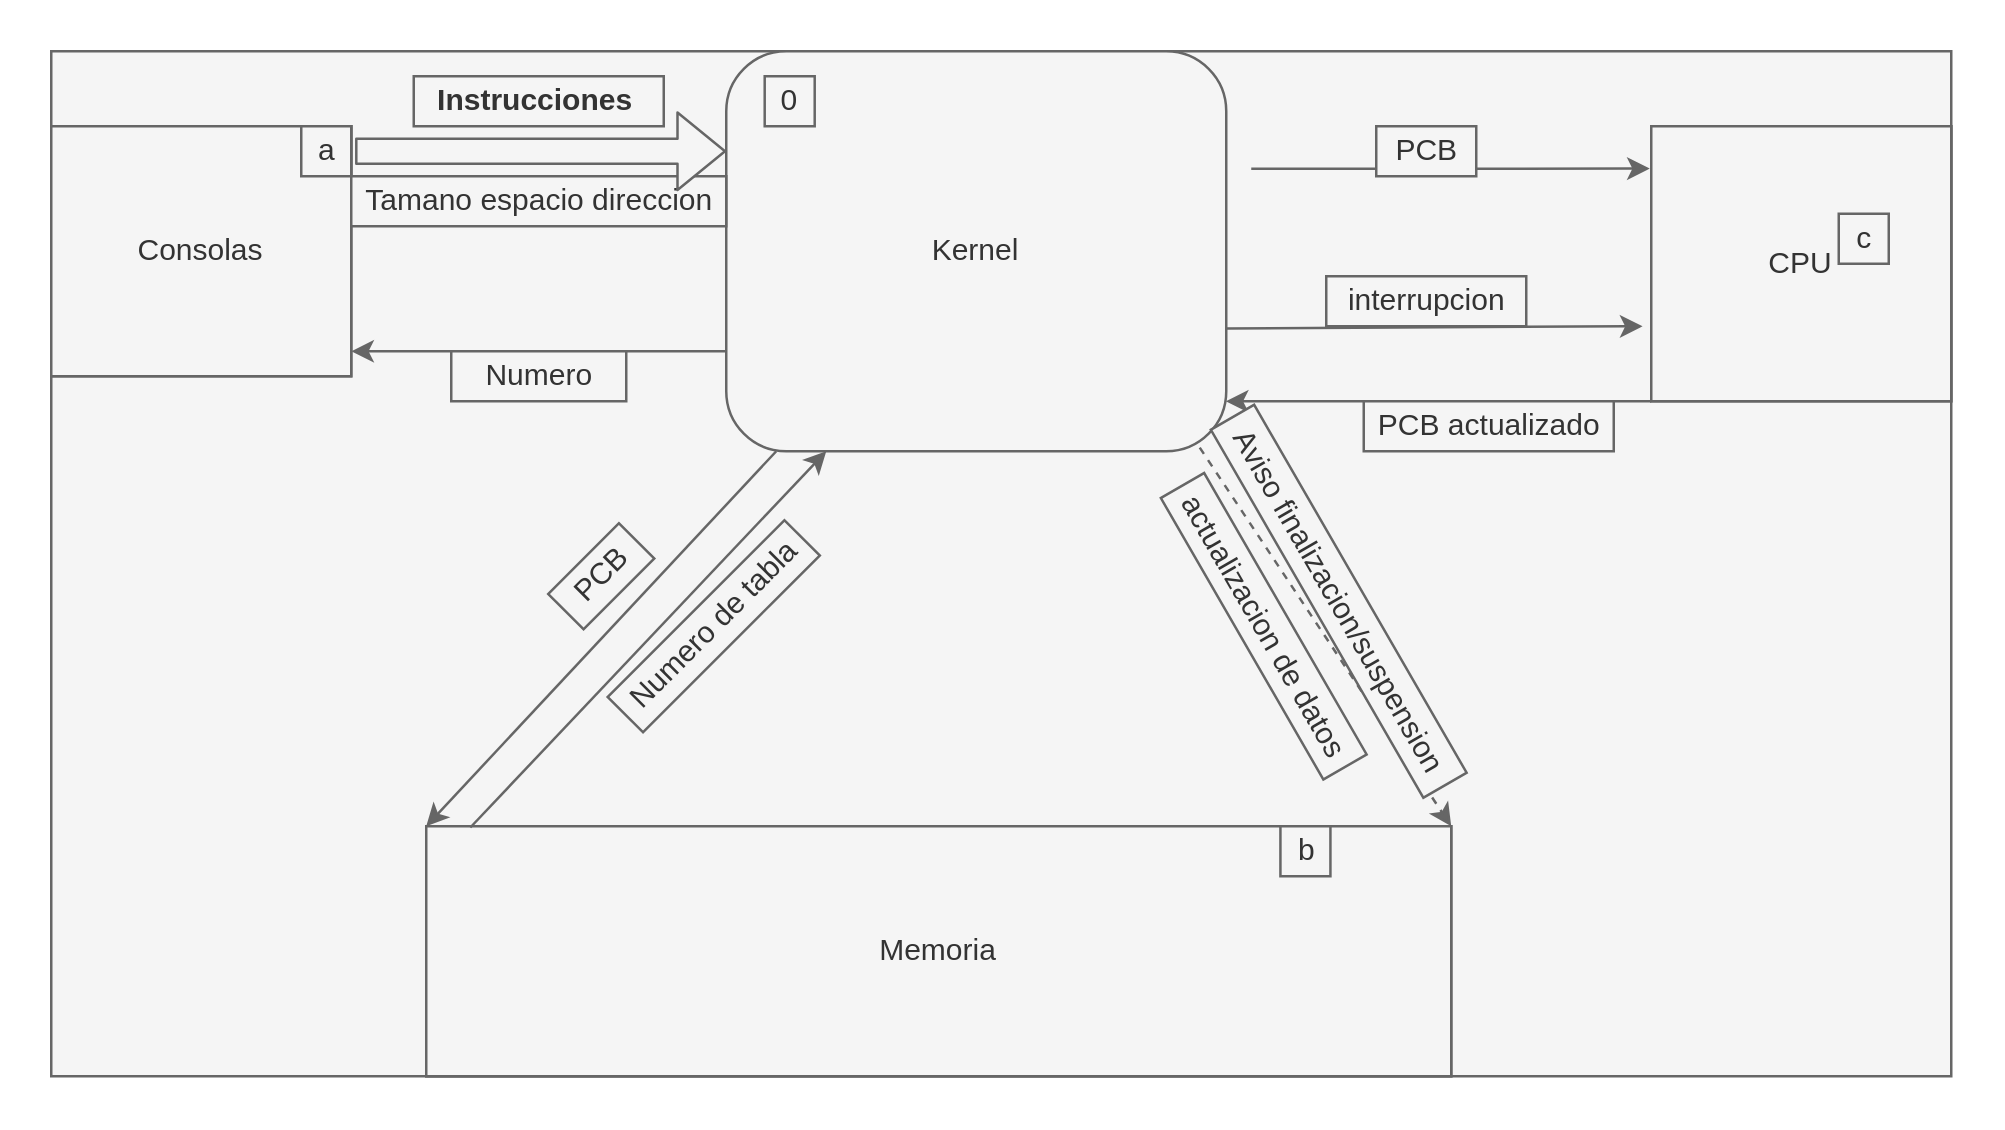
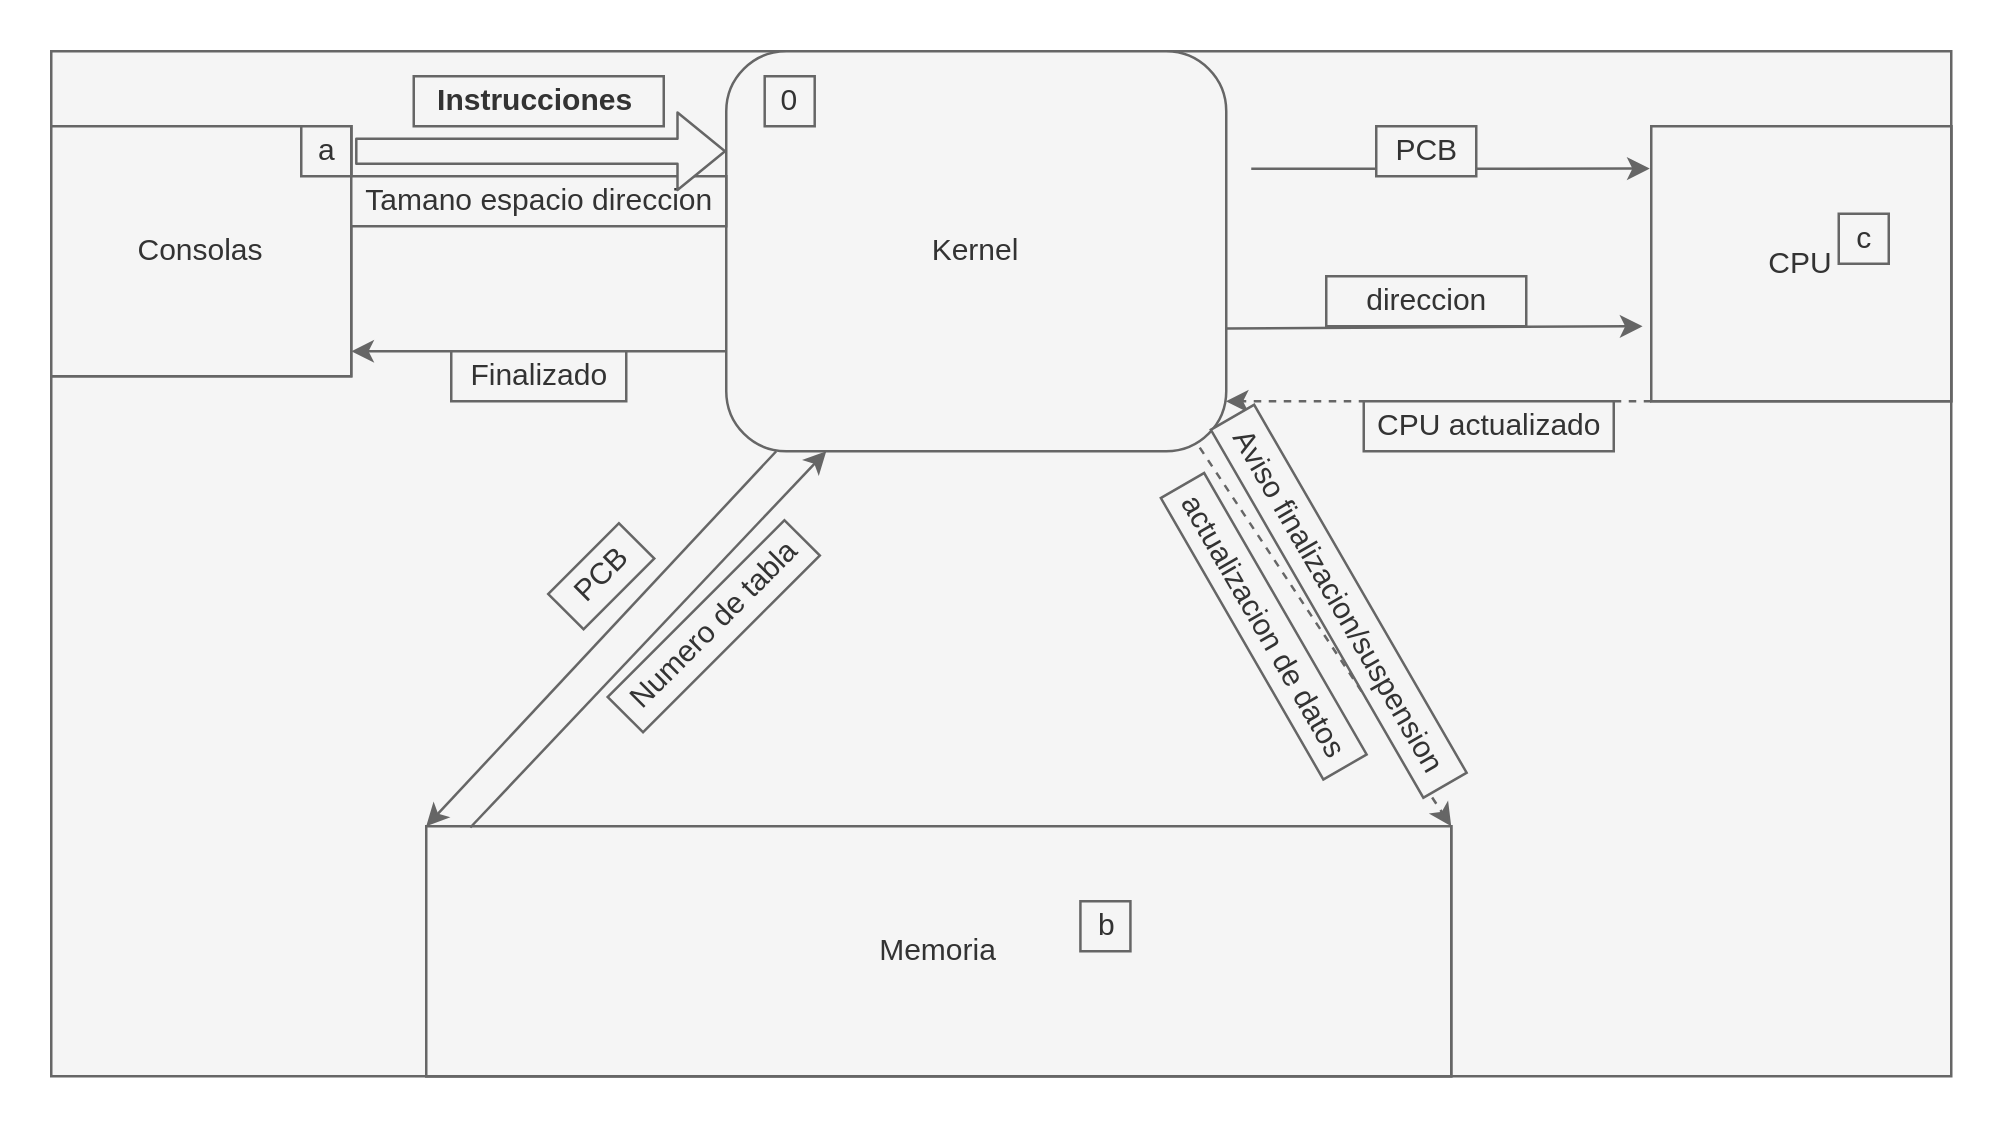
(1428, 301) -> (1428, 301)
(540, 376) -> (540, 376)
(1304, 401) -> (1304, 401)
(1490, 426) -> (1490, 426)
(1305, 851) -> (1105, 926)
